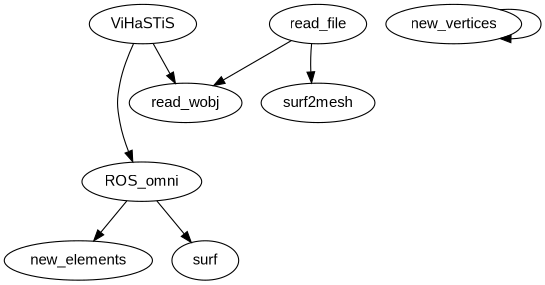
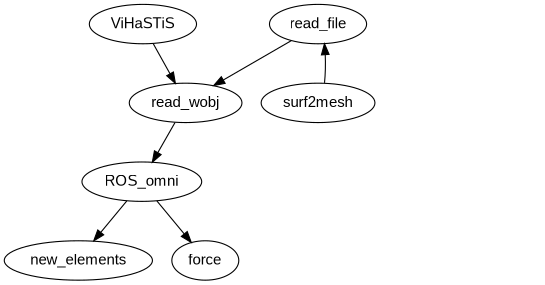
(454, 24) -> none
(311, 58) -> (325, 69)
(118, 97) -> (166, 138)
(205, 260) -> (205, 260)
